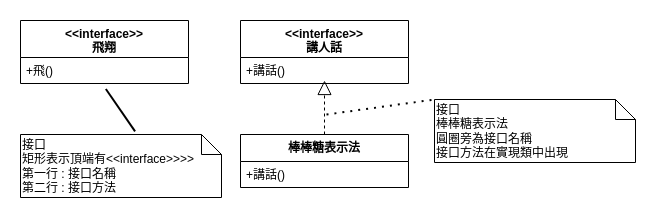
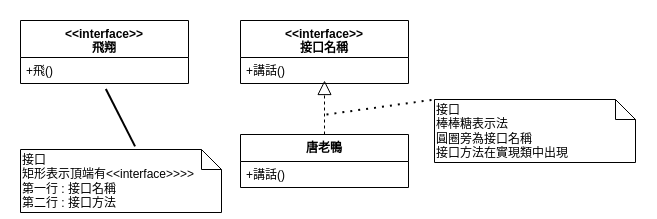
(325, 42) -> (325, 42)
(325, 149) -> (325, 149)
(121, 166) -> (121, 181)
